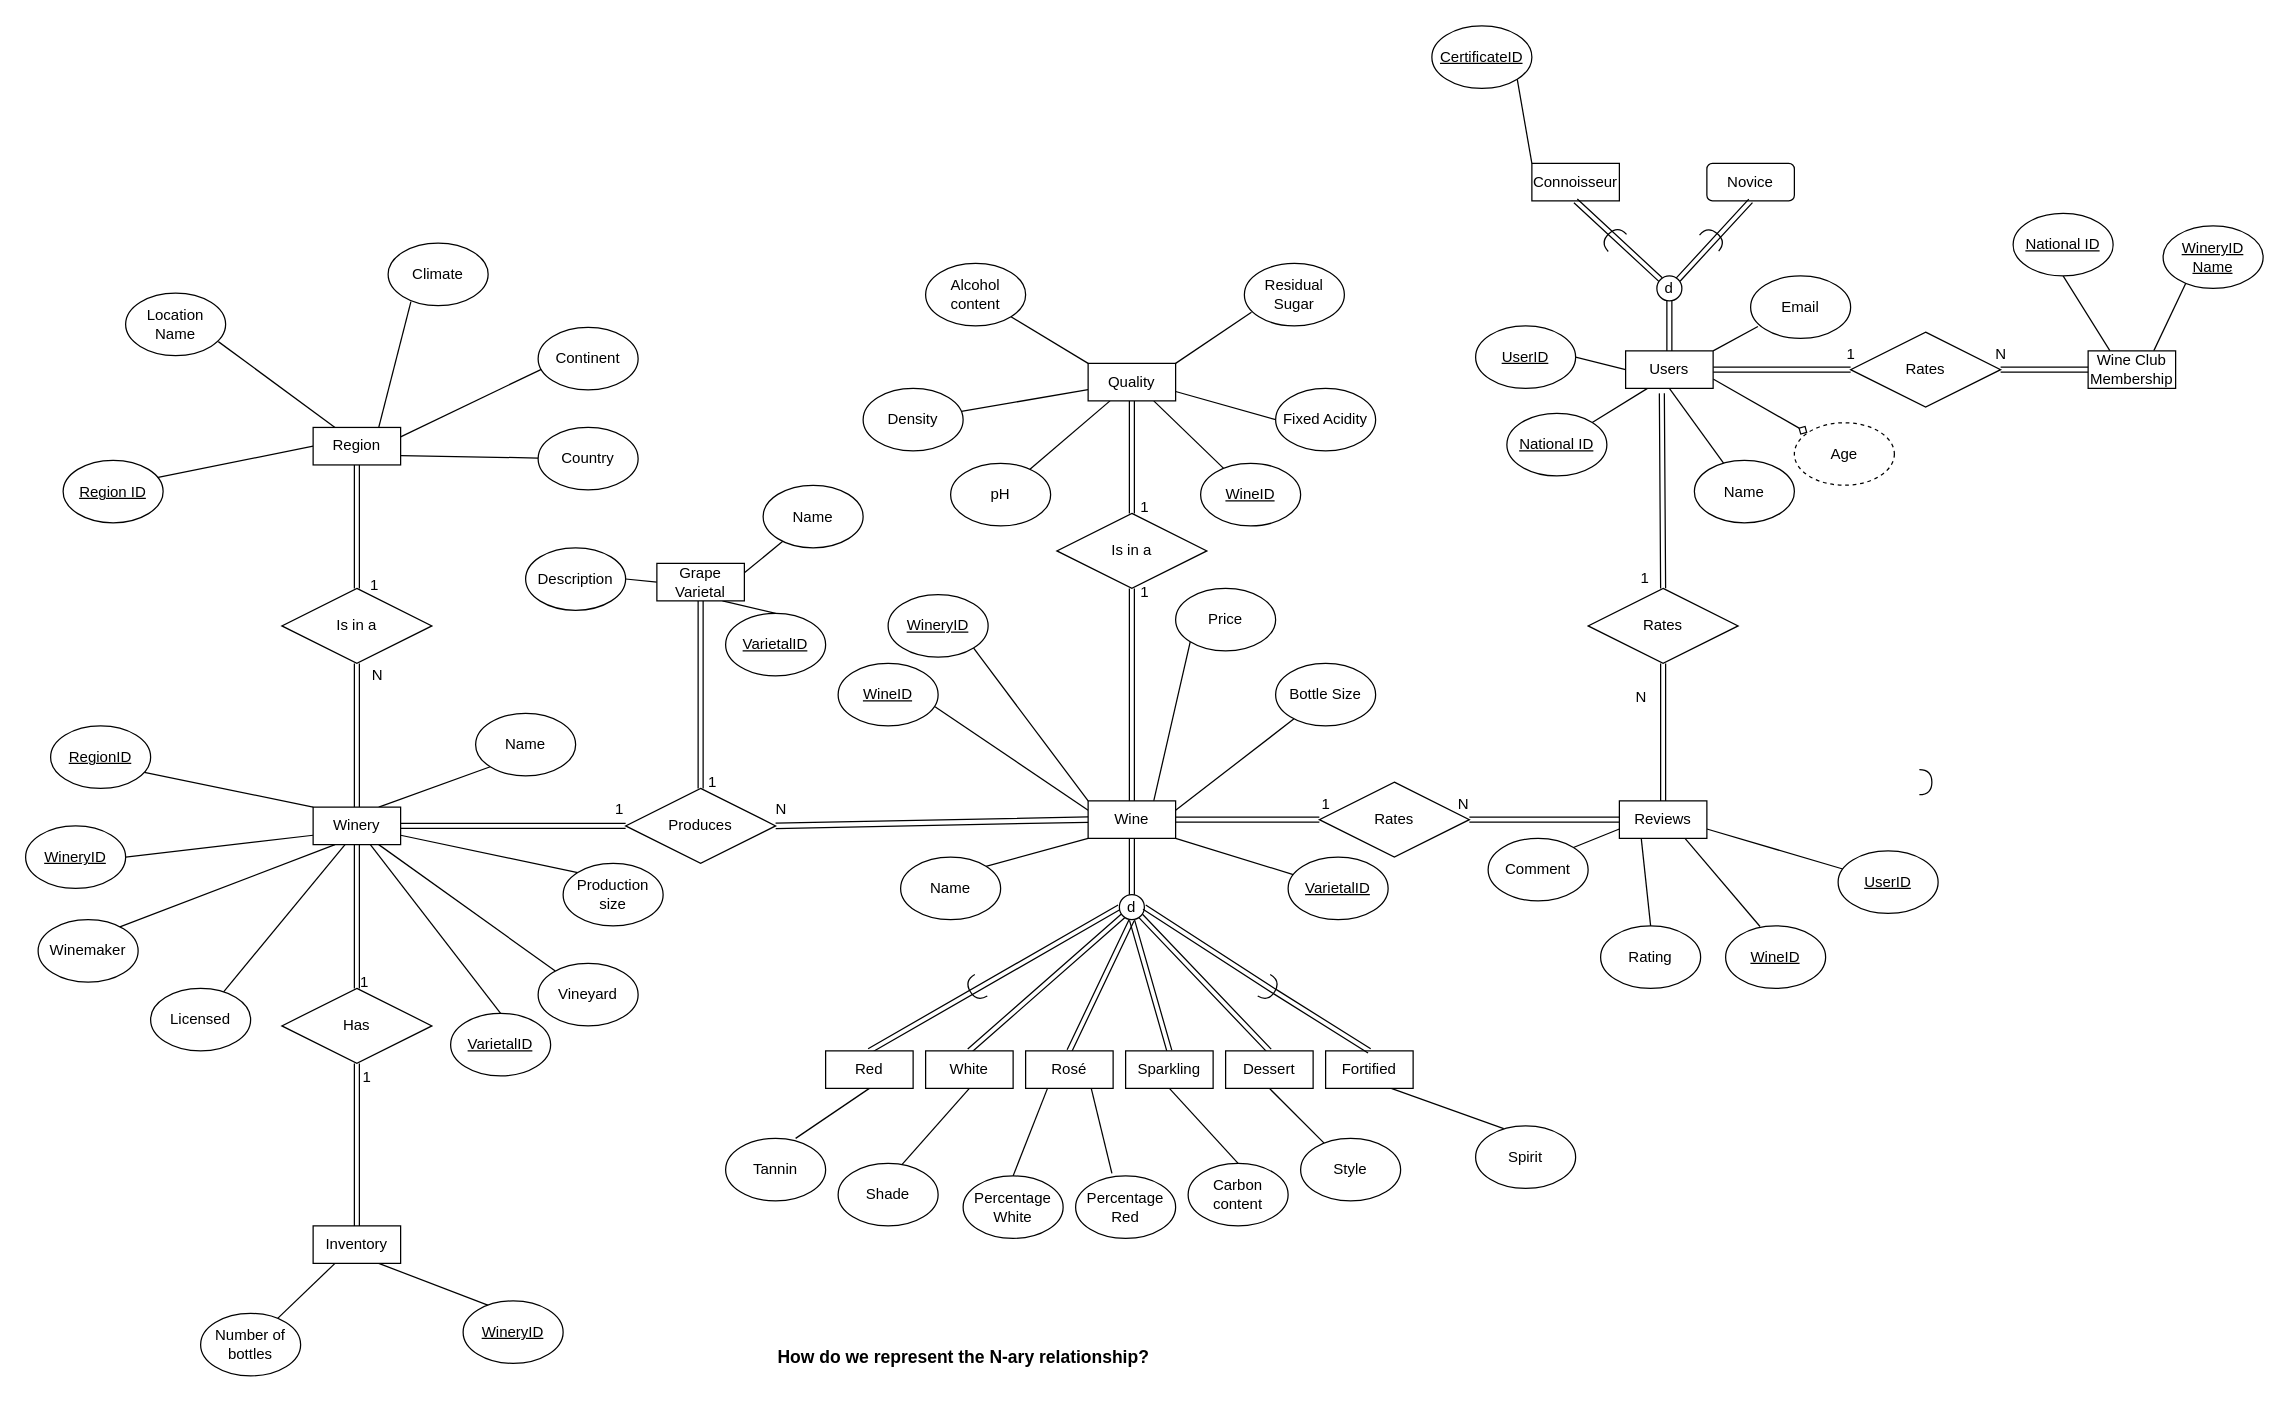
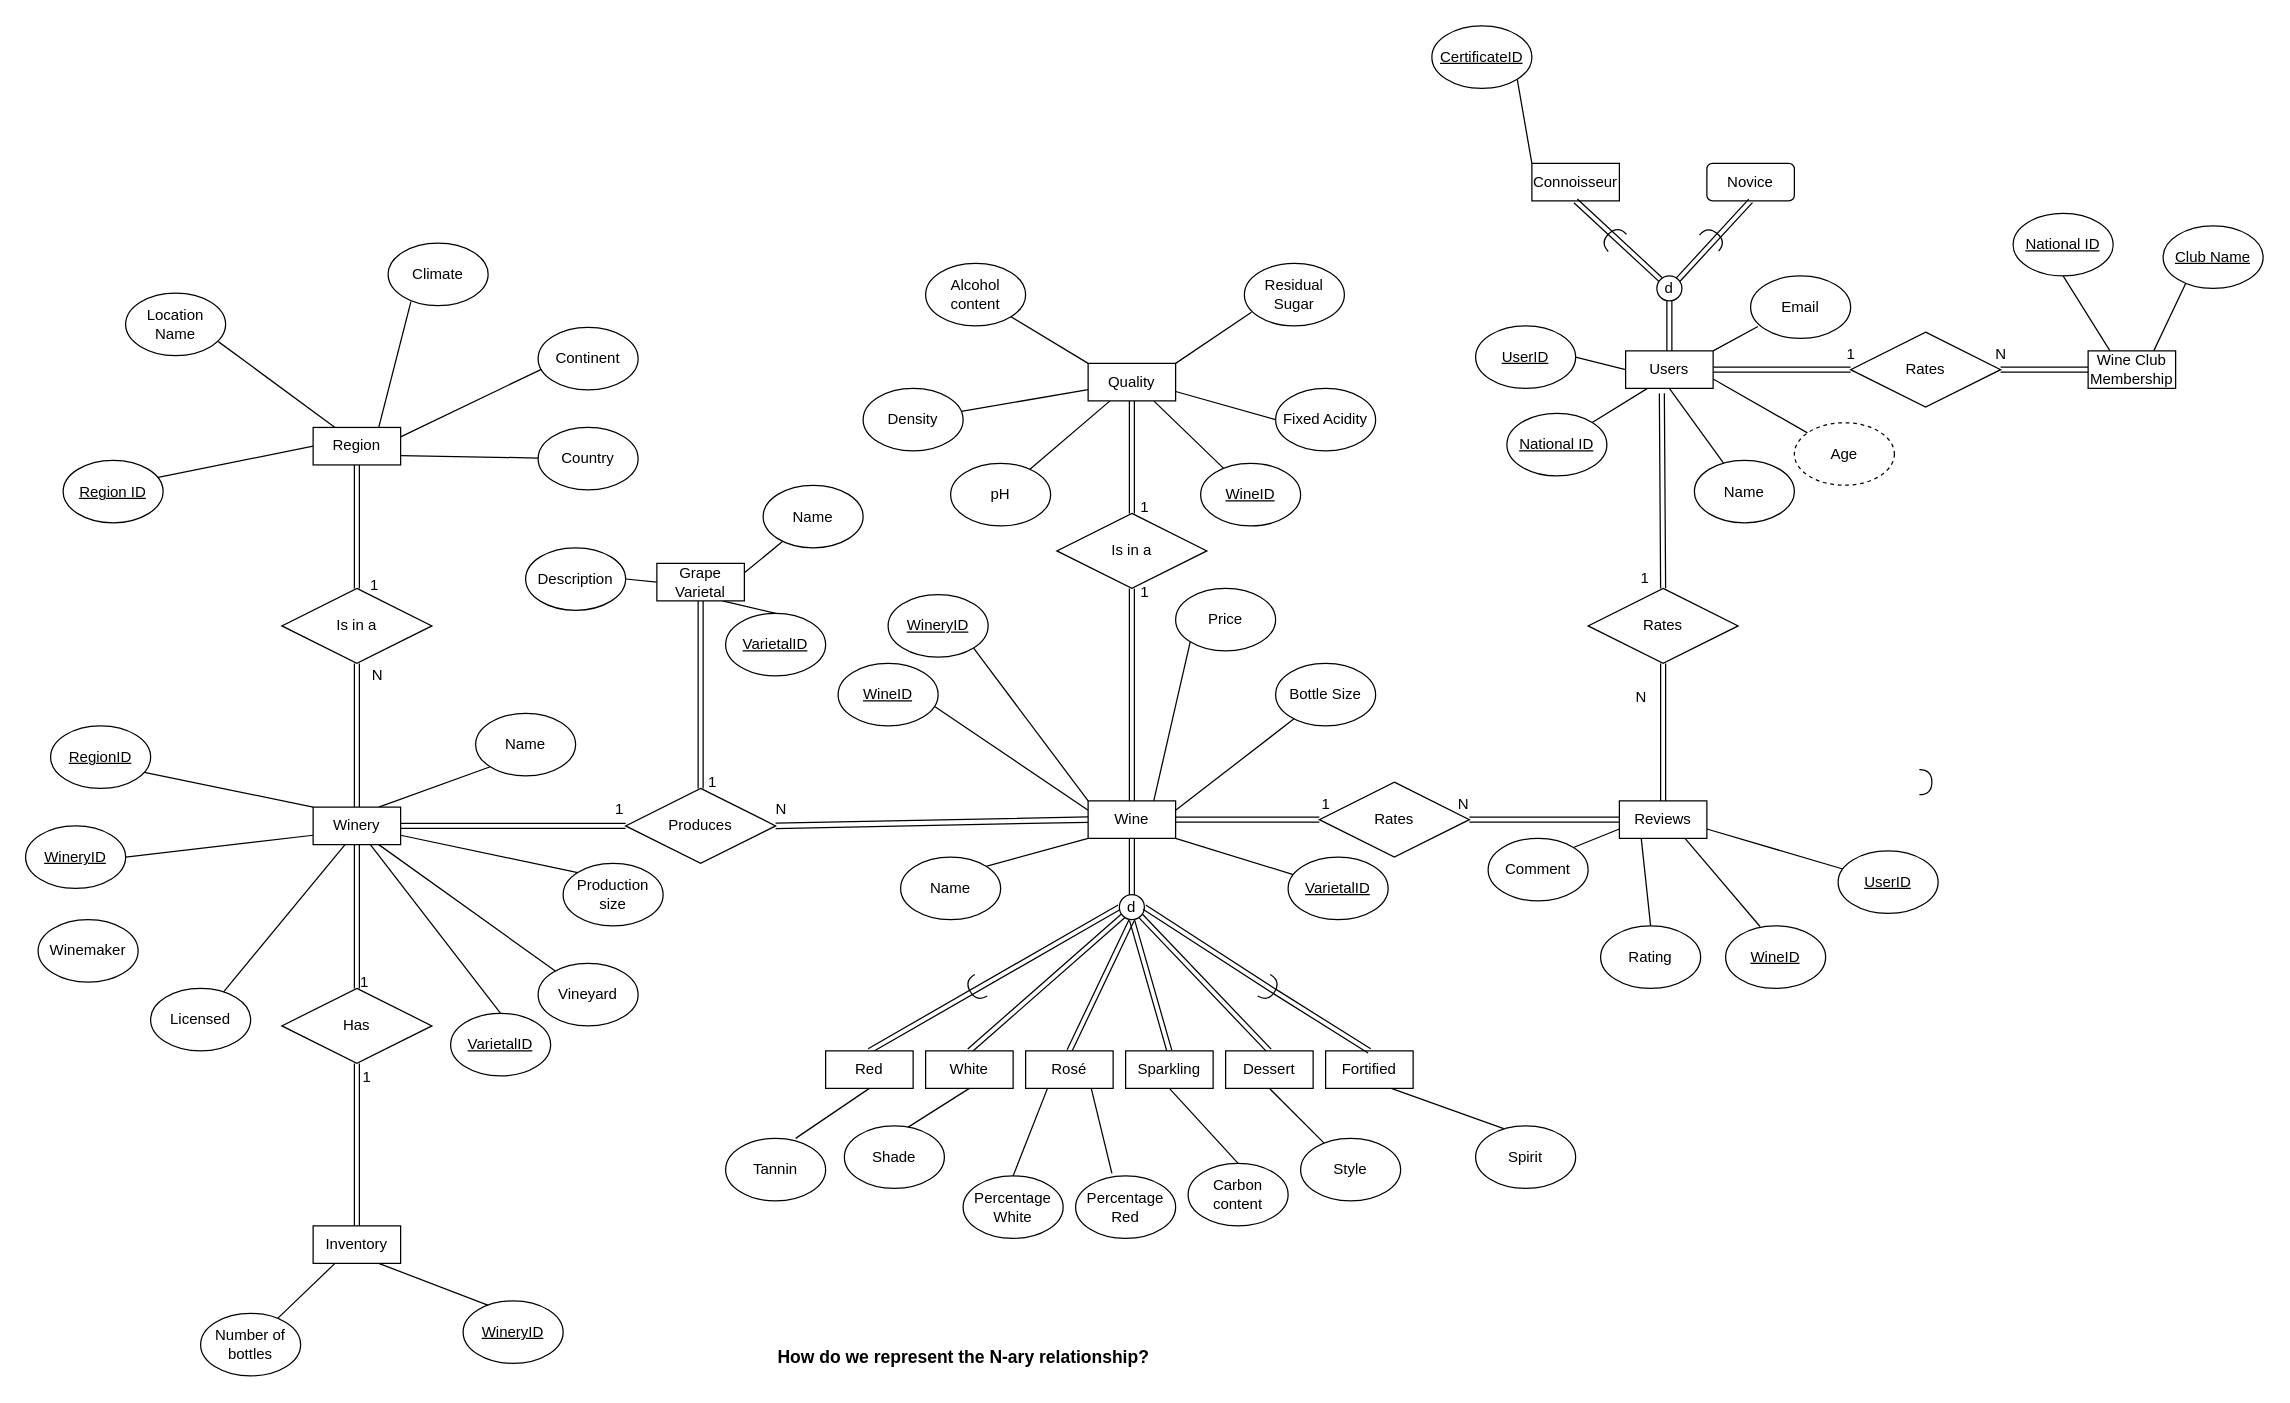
(2213, 257) -> (2213, 257)
(1798, 427) -> (1802, 430)
(226, 886) -> none
(888, 1194) -> (894, 1157)
